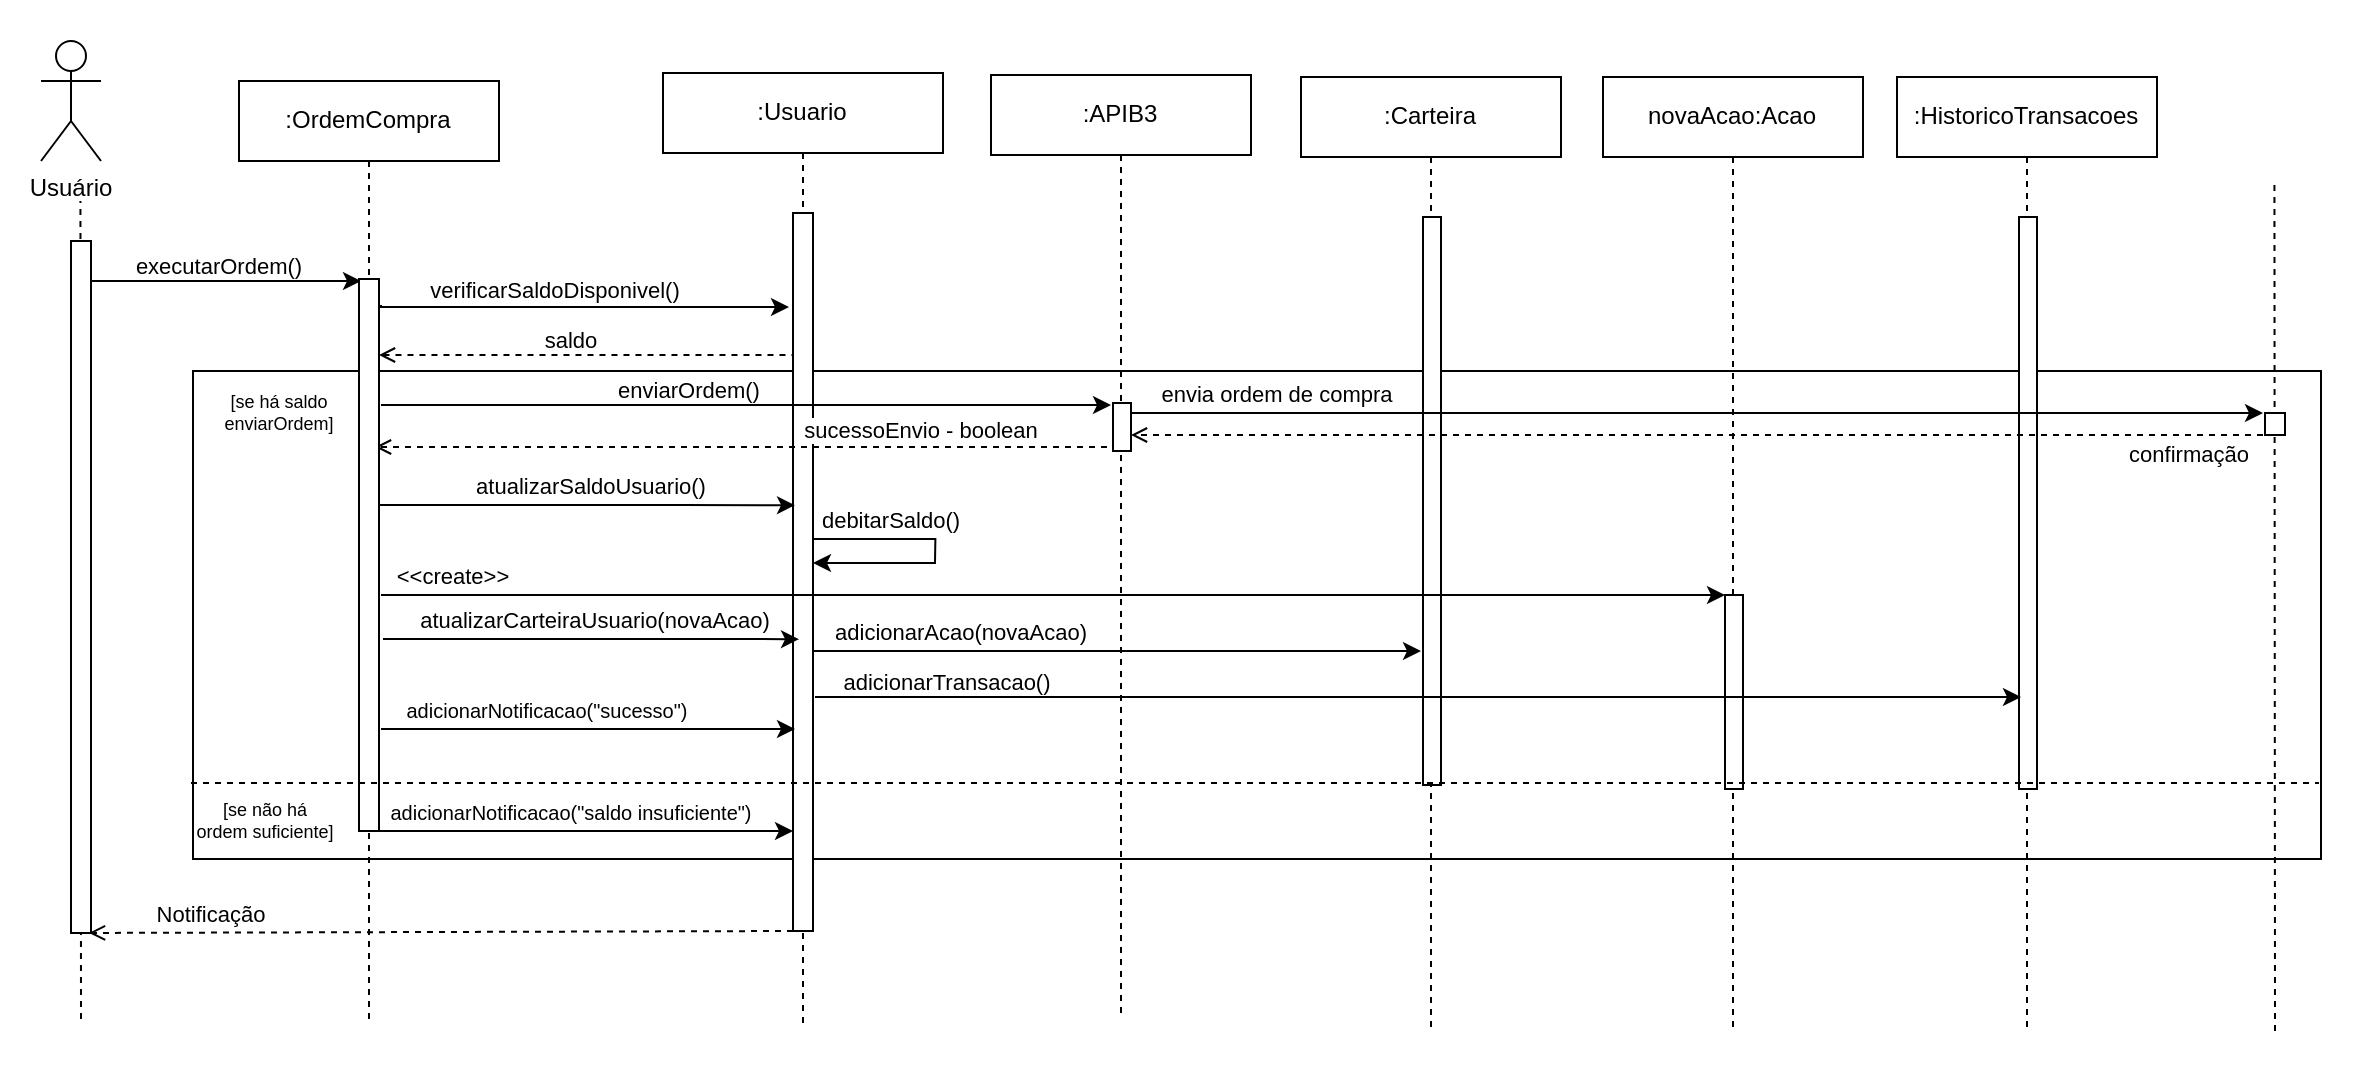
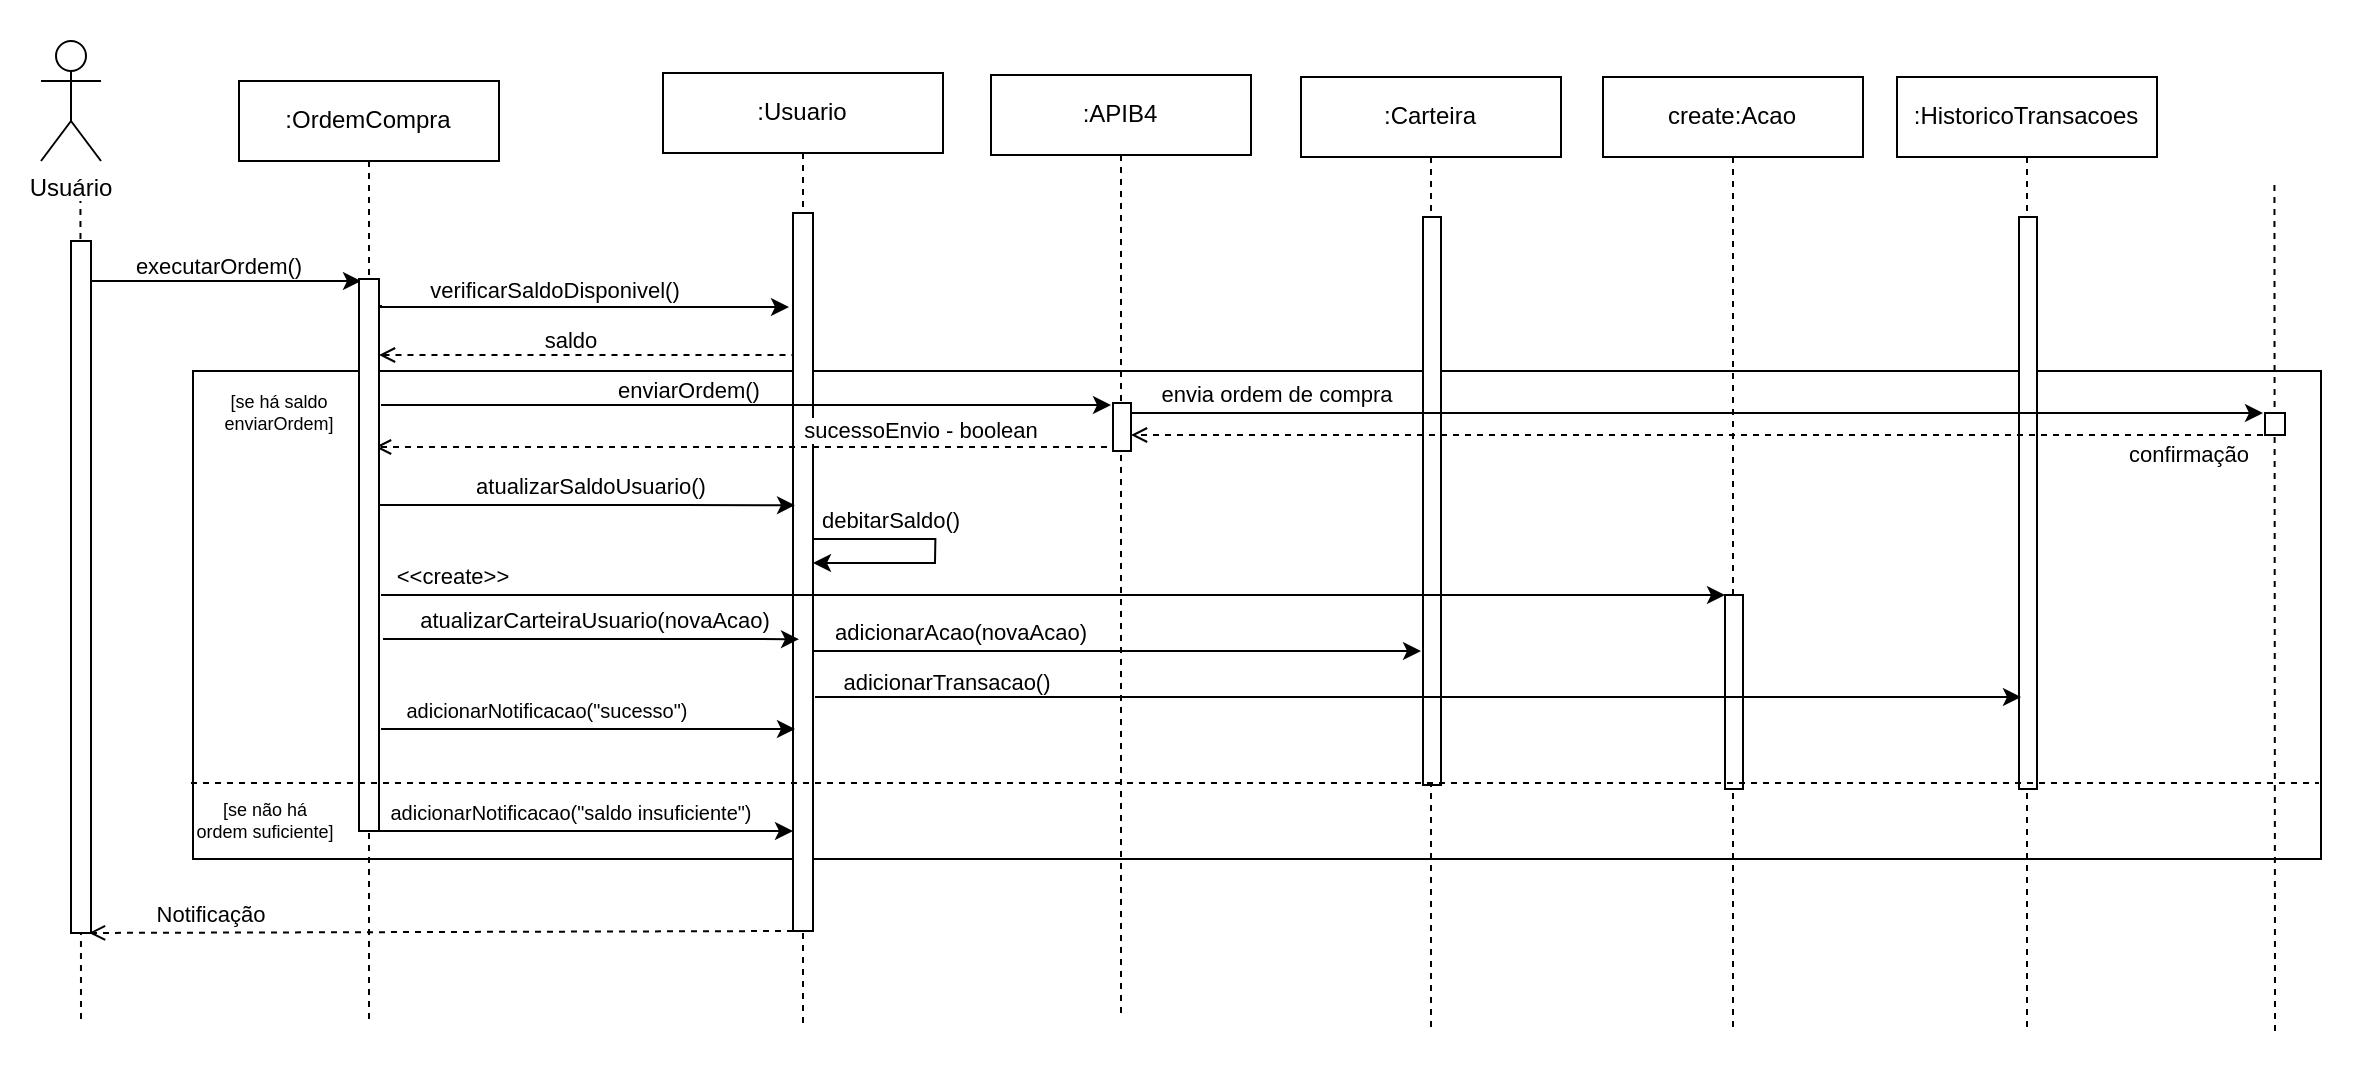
(1121, 115) -> (1121, 115)
(1733, 117) -> (1733, 117)
